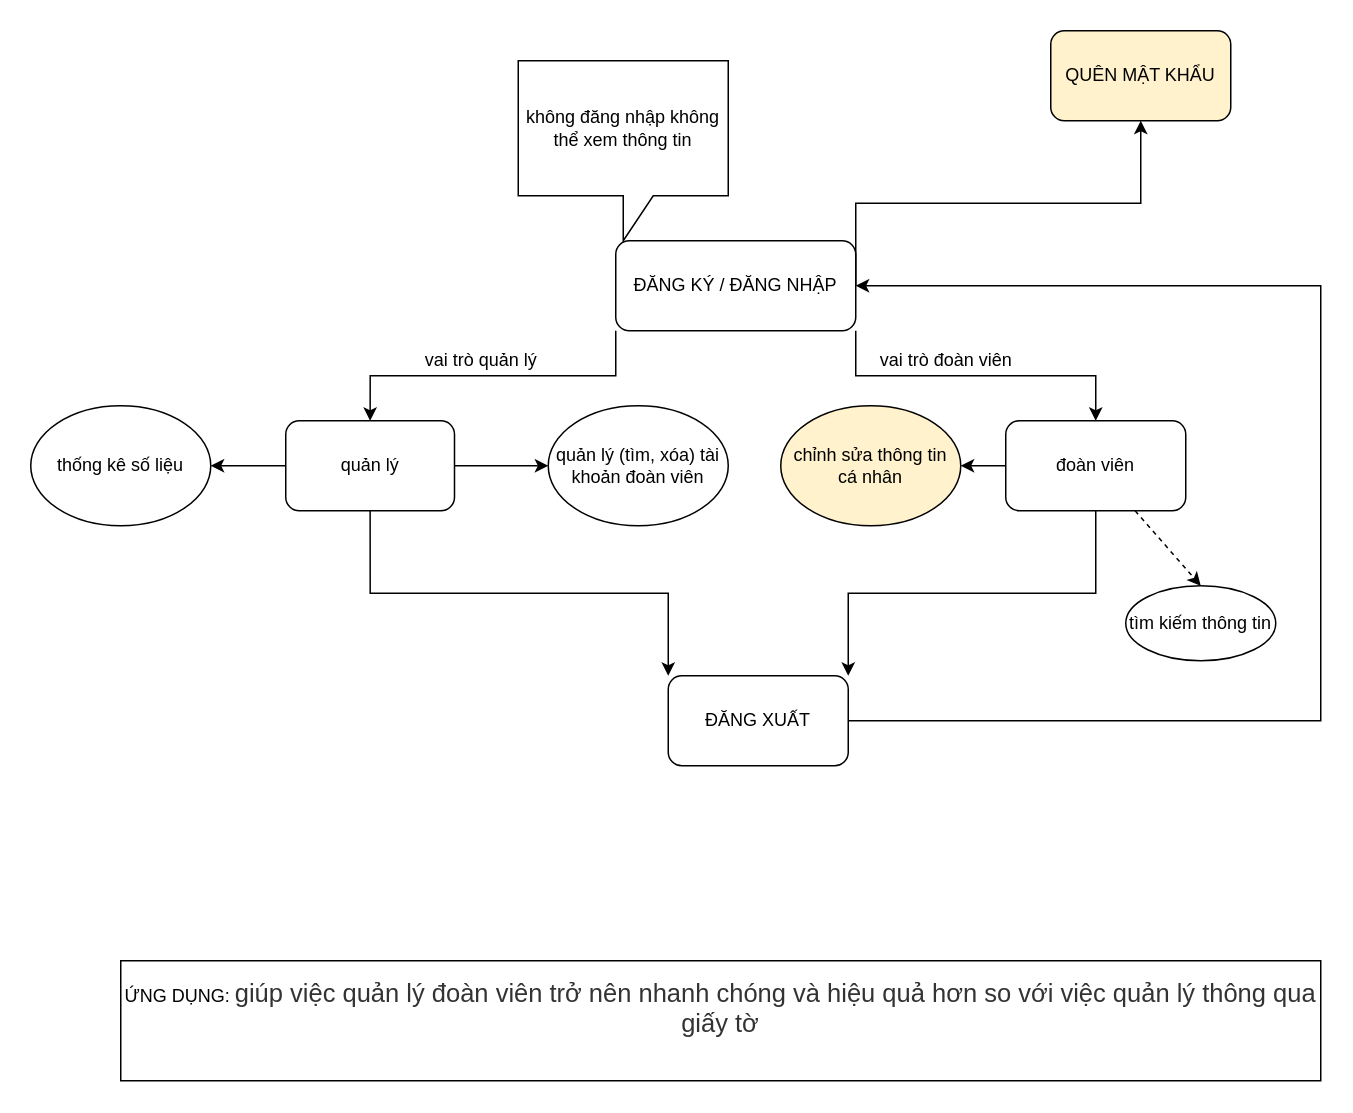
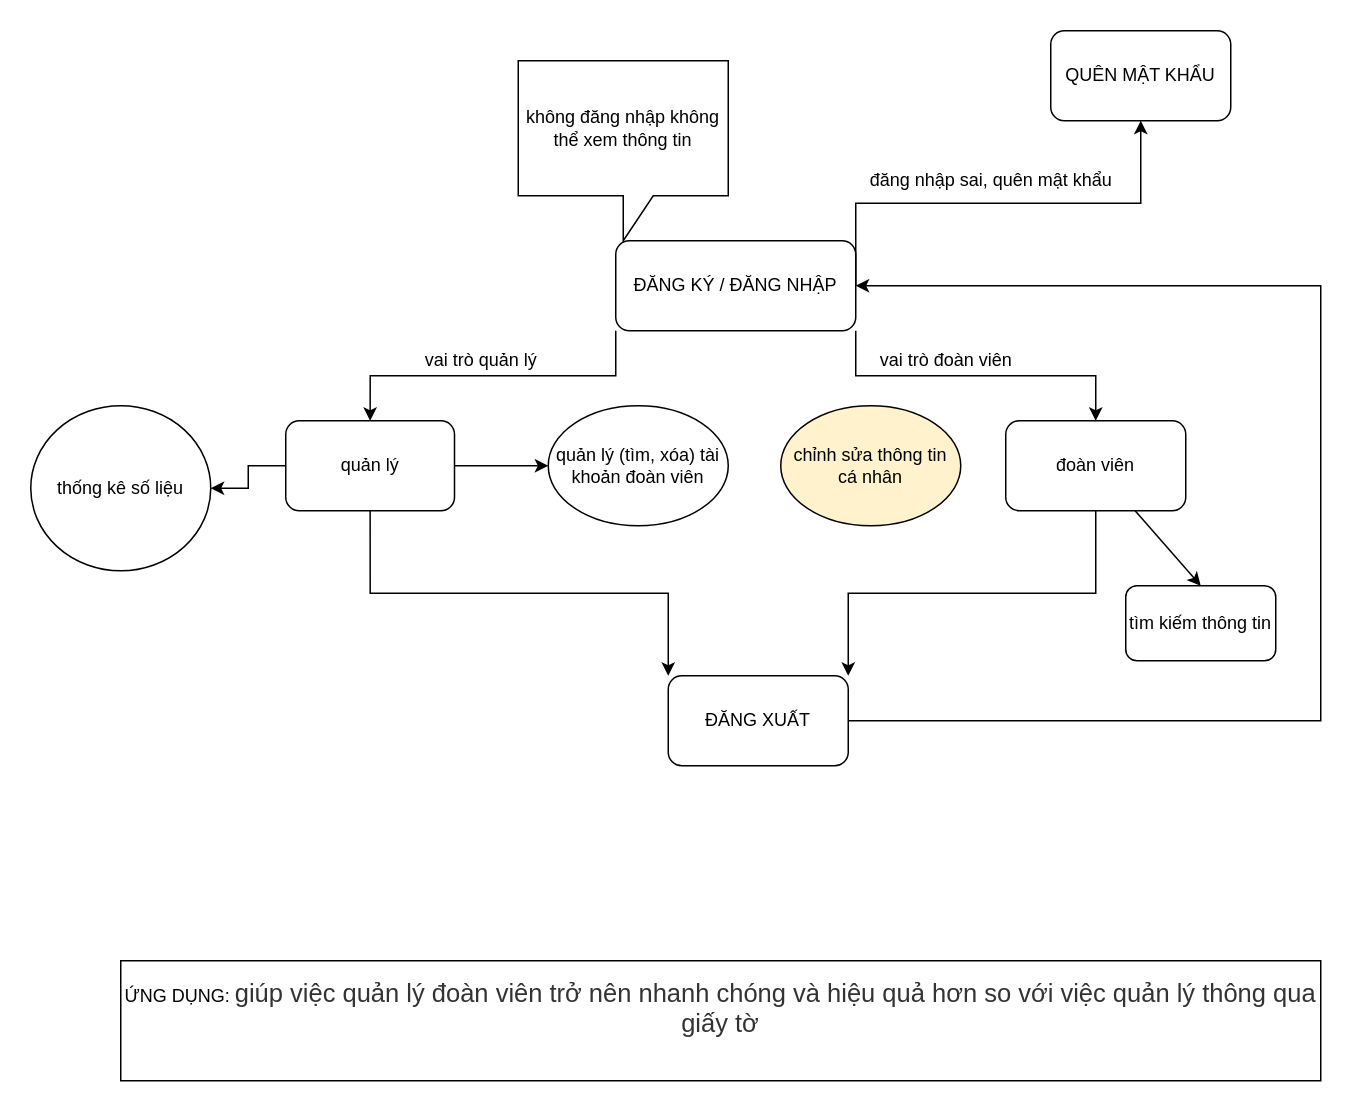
(1141, 76) -> (1141, 76)
none -> (991, 181)
(121, 466) -> (121, 488)
(978, 466) -> none
(1165, 545) -> (1165, 545)
(1201, 623) -> (1201, 623)
